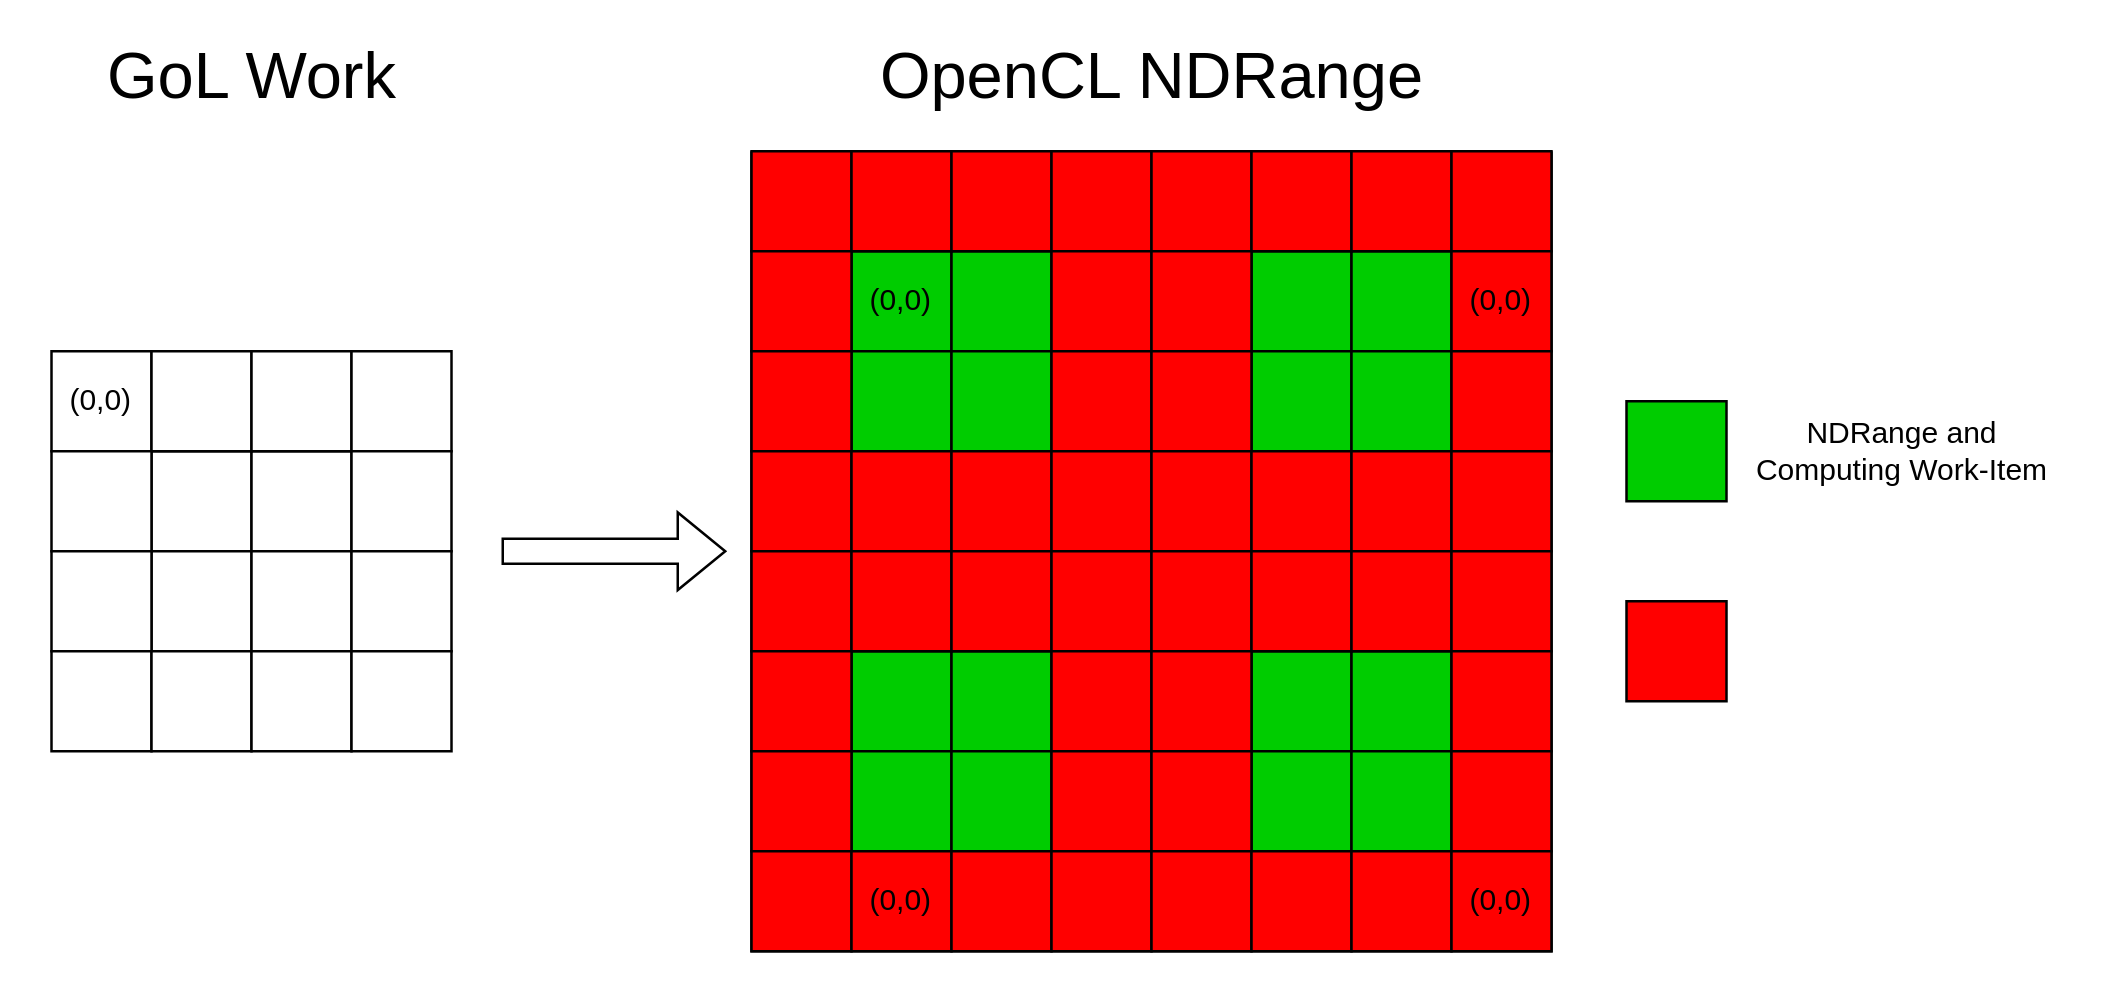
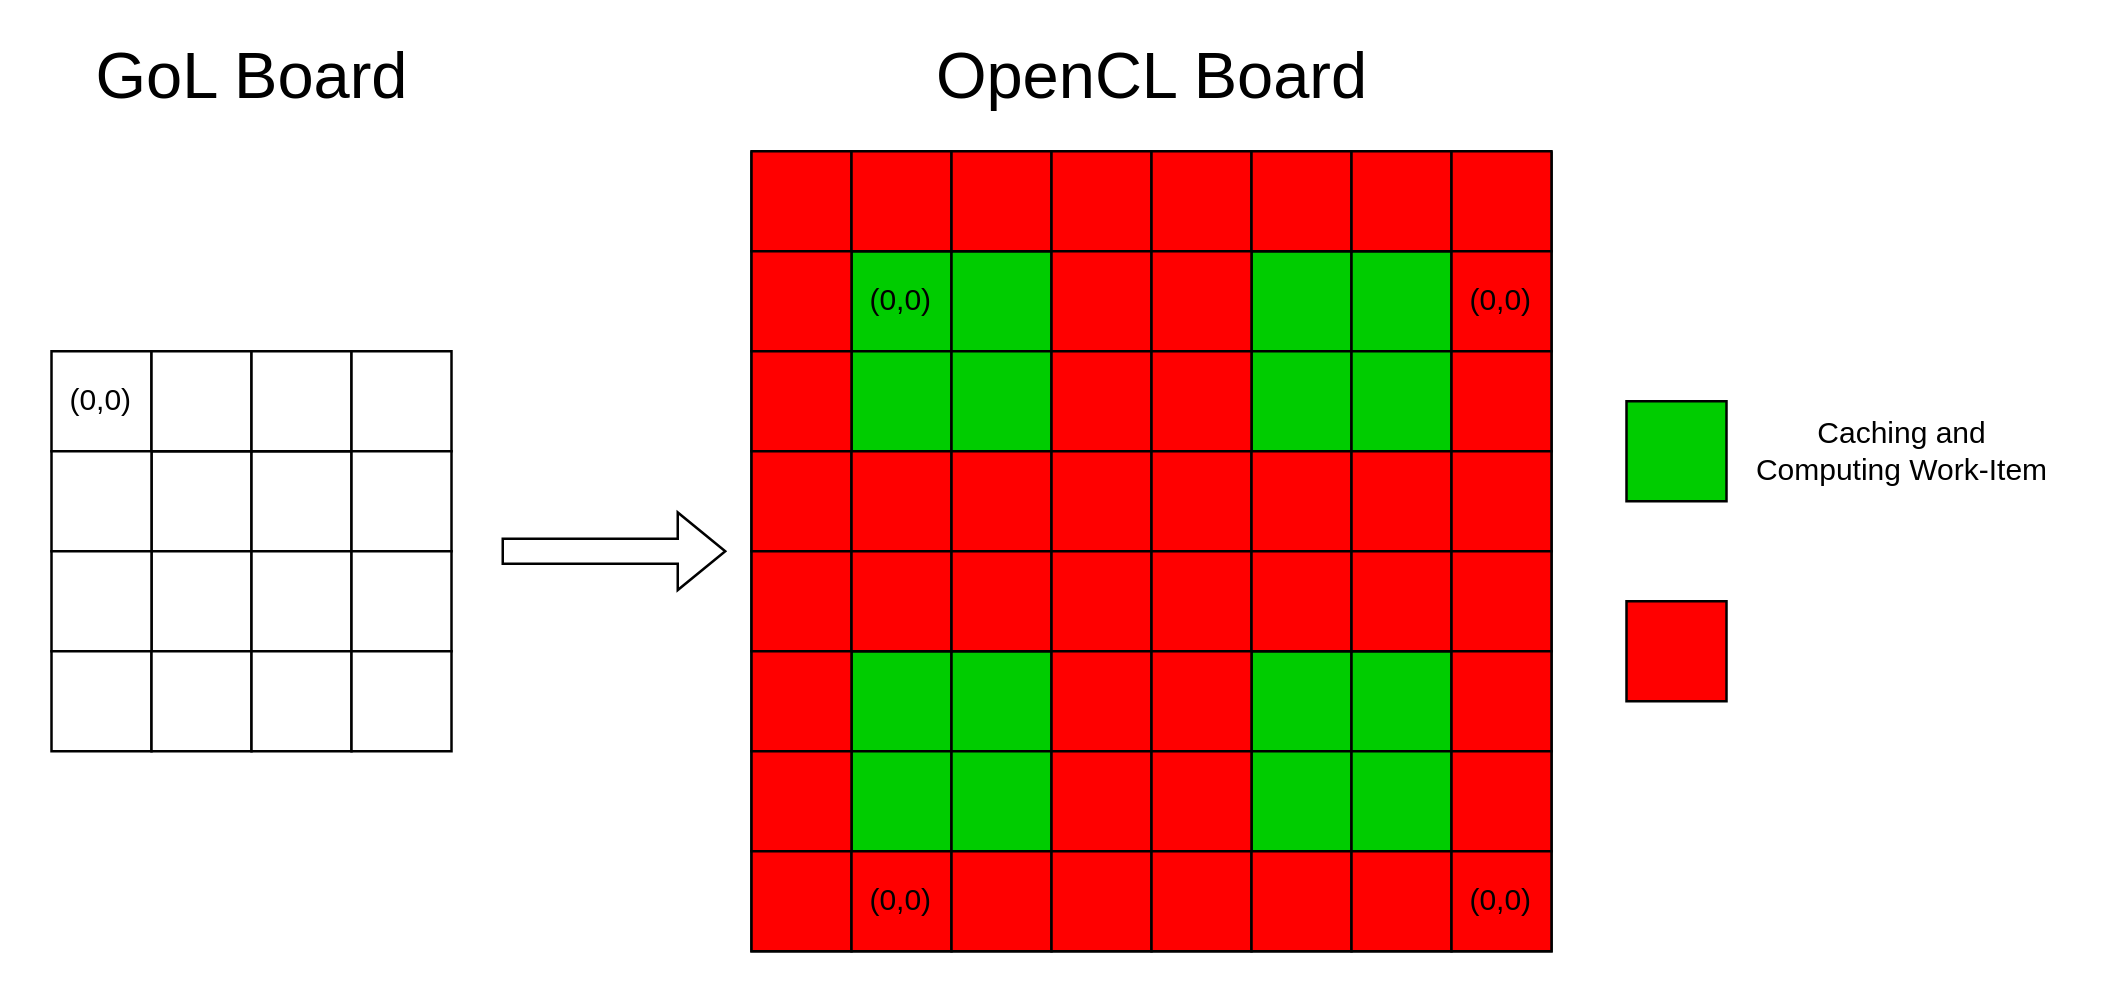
(253, 76) -> (253, 76)
(1153, 76) -> (1153, 76)
(1903, 451) -> (1903, 451)
